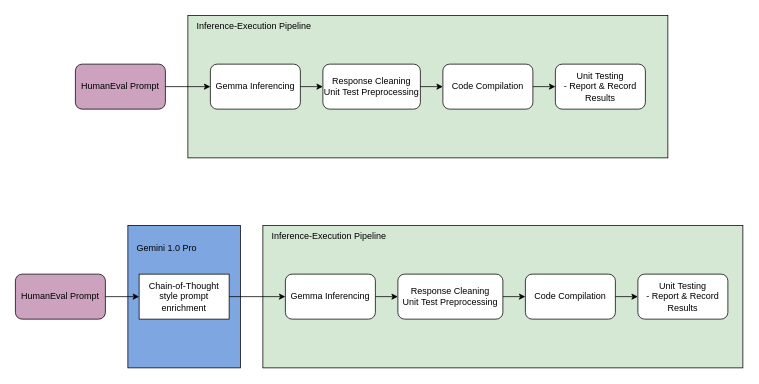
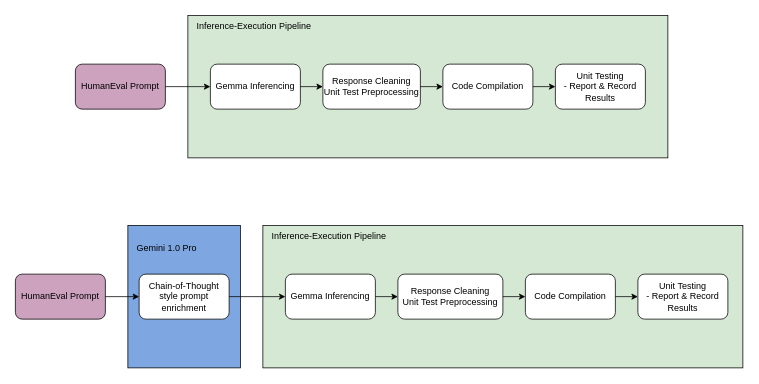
(184, 297) -> (184, 297)
